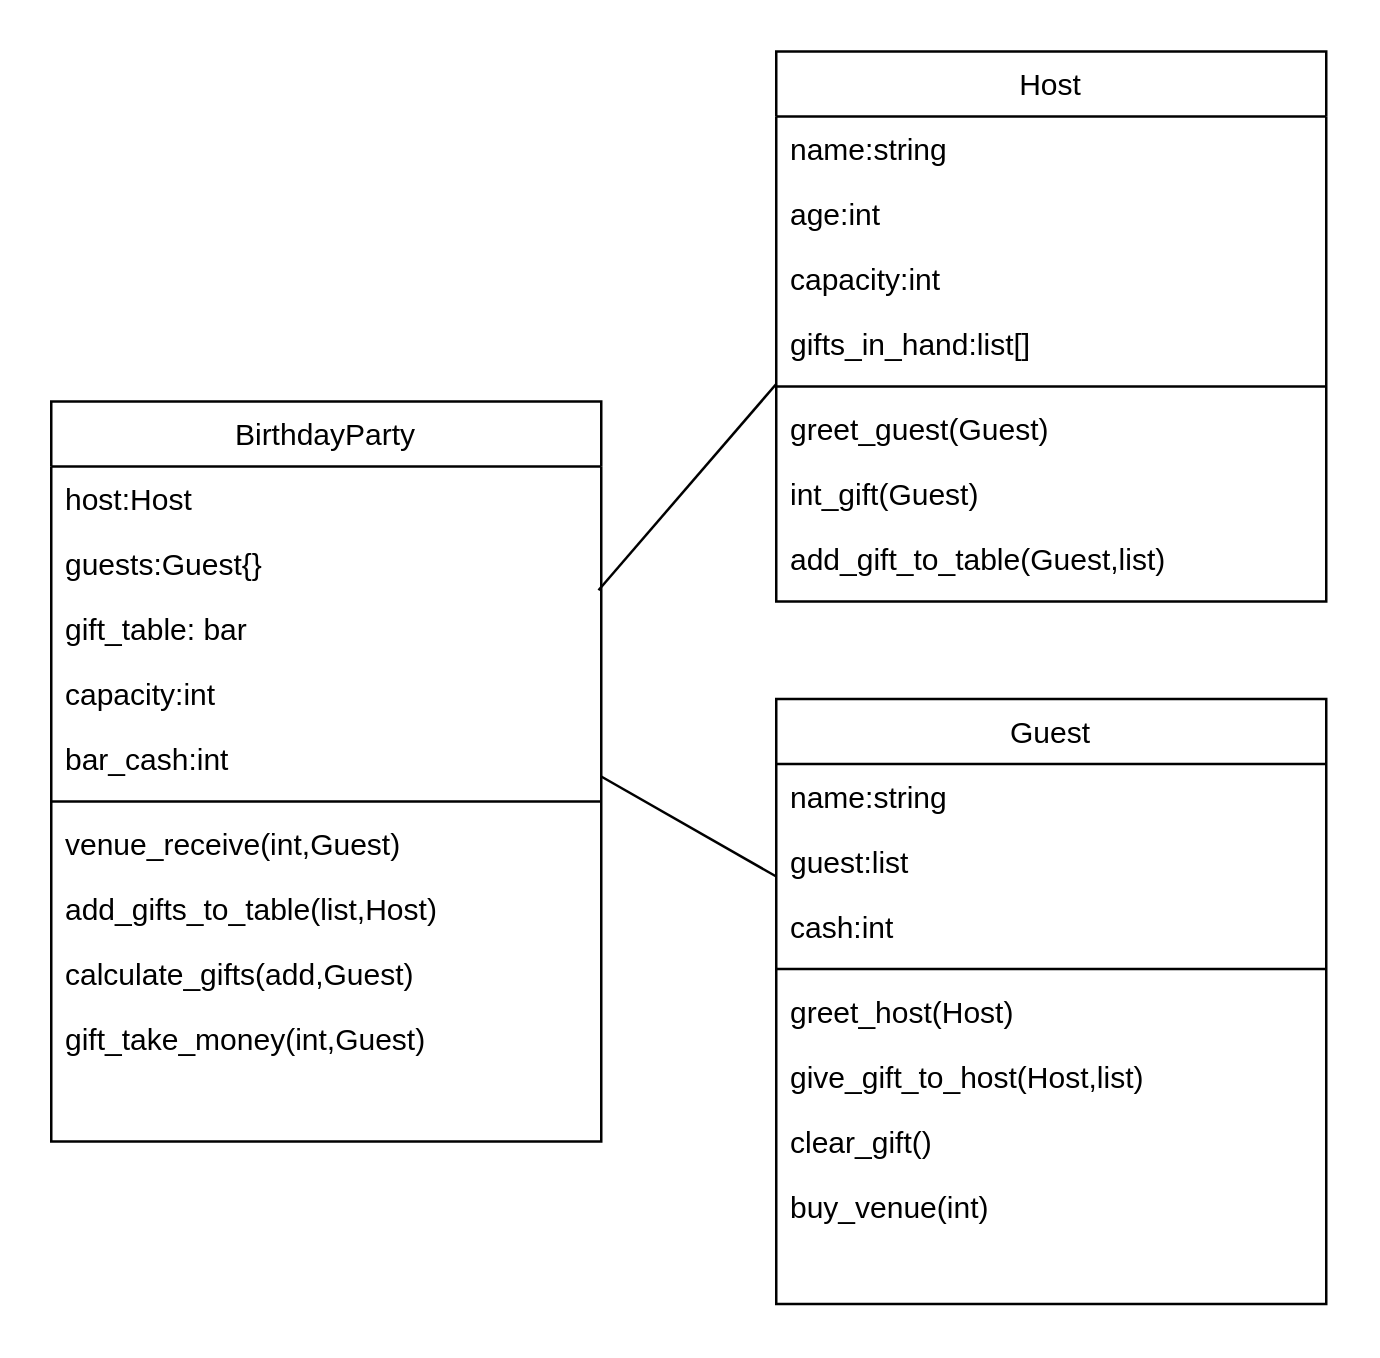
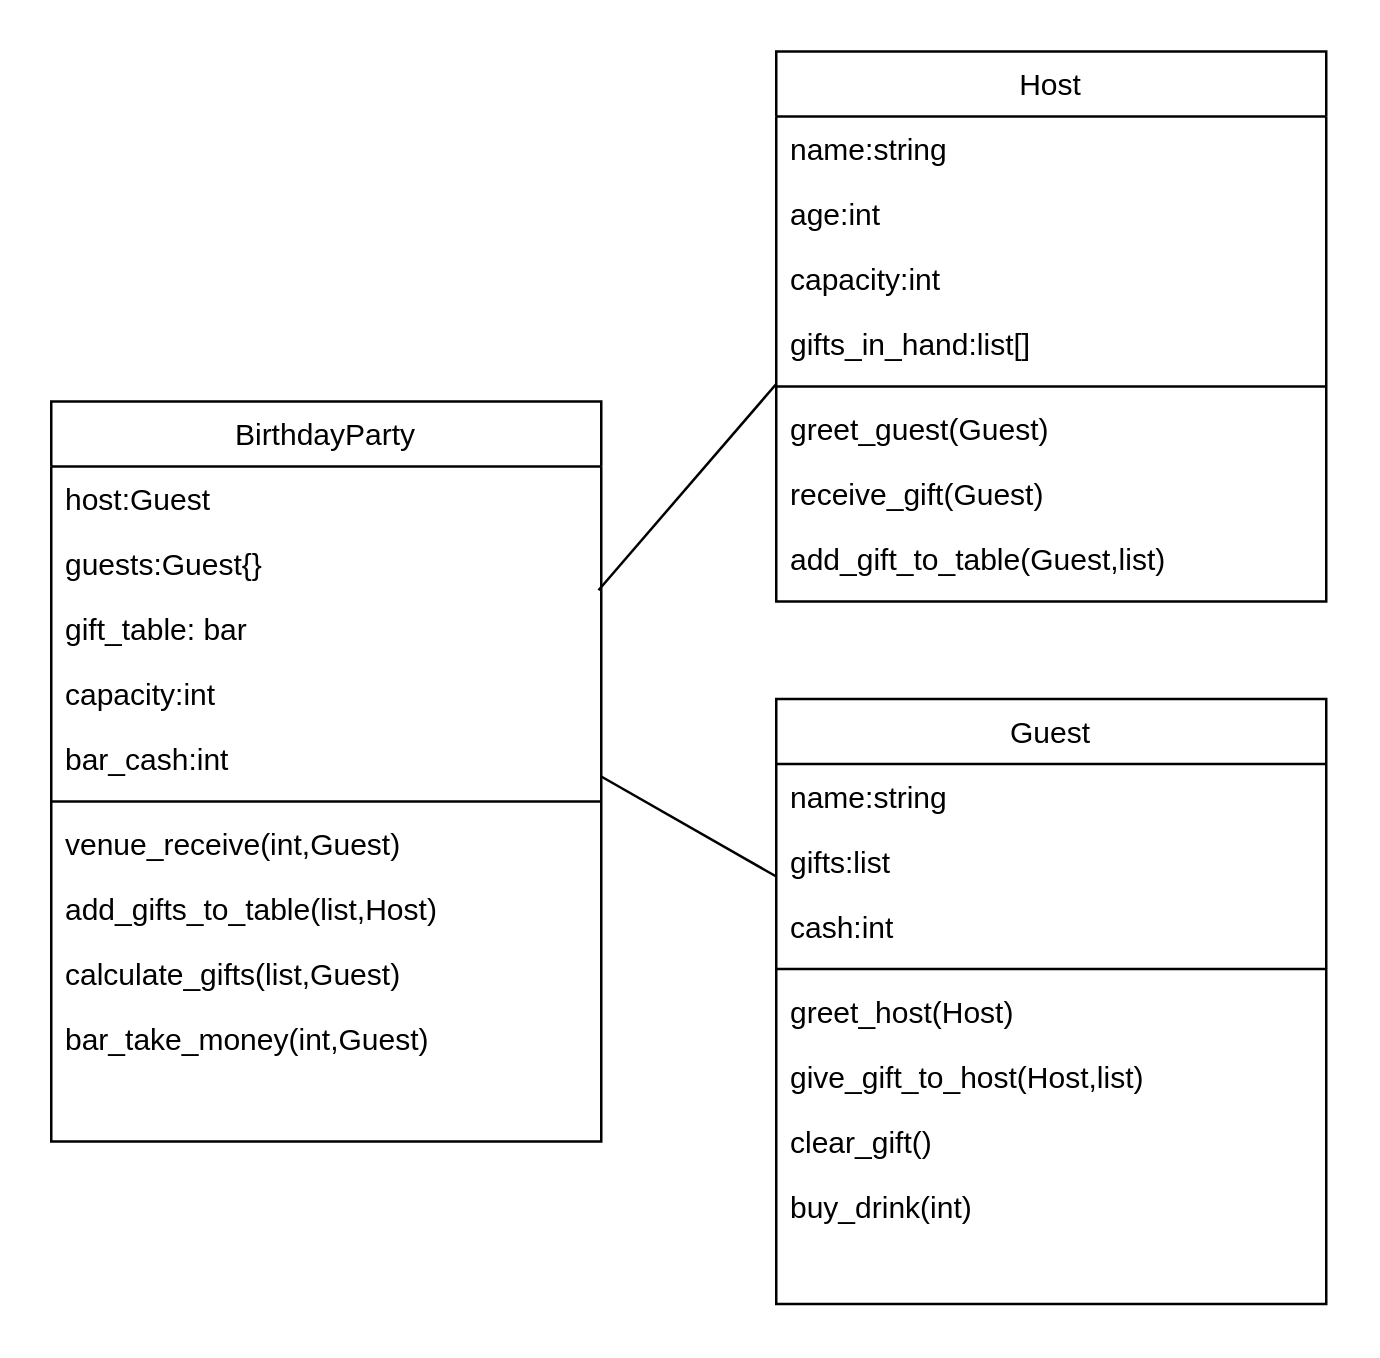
(908, 495) -> (942, 495)
(137, 500) -> (145, 500)
(862, 863) -> (858, 863)
(268, 975) -> (268, 975)
(272, 1040) -> (267, 1040)
(904, 1208) -> (900, 1208)
